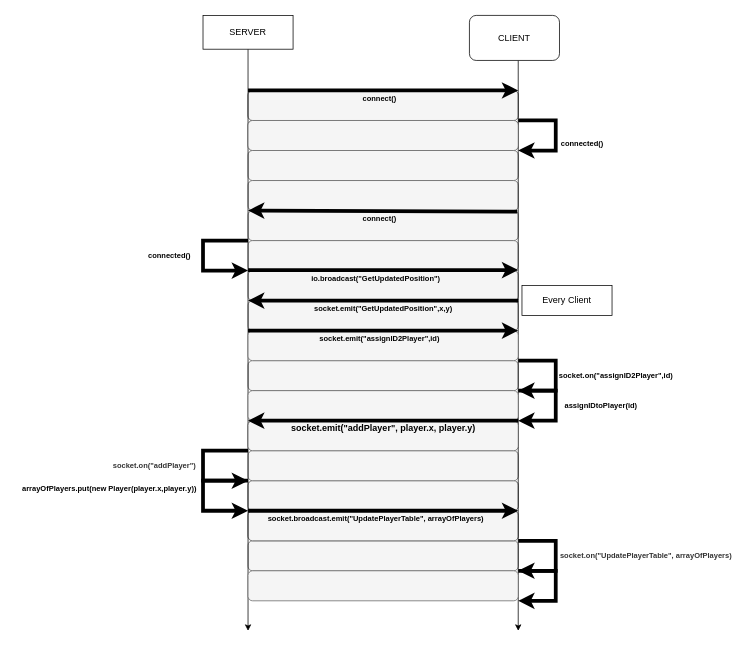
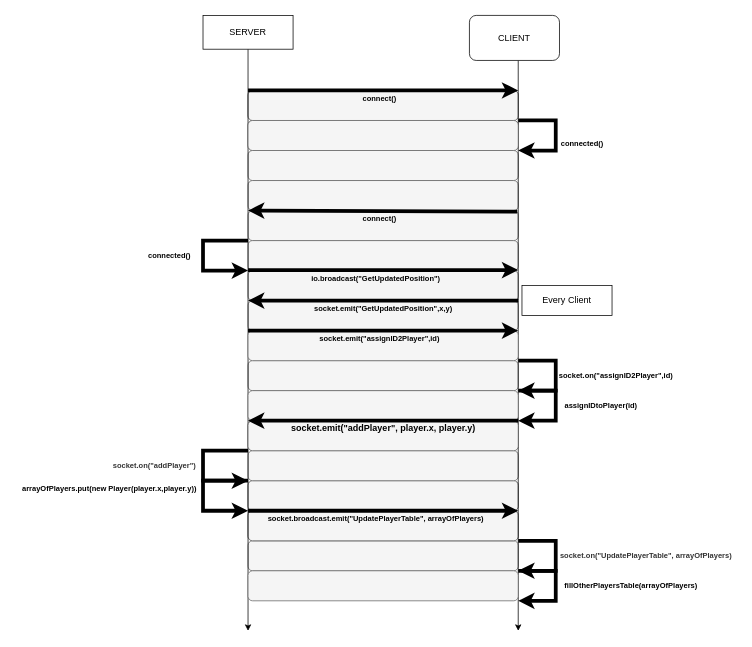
none -> (630, 585)
